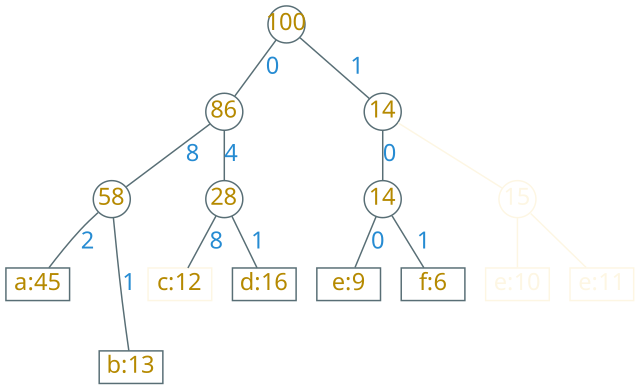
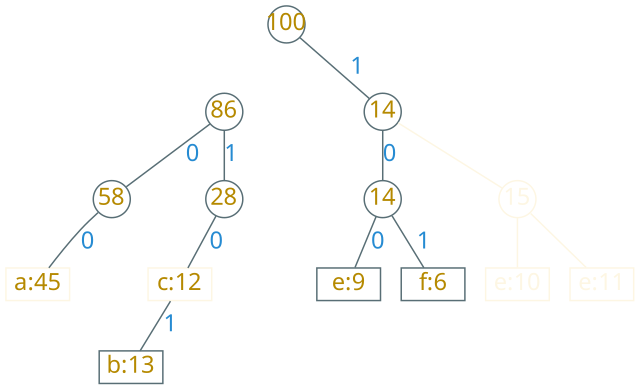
(256, 68) -> none
(193, 155) -> (193, 155)
(232, 155) -> (232, 155)
(88, 243) -> (88, 243)
(217, 243) -> (217, 243)
(38, 284) -> (38, 284)
(120, 284) -> (155, 326)
(264, 284) -> none
